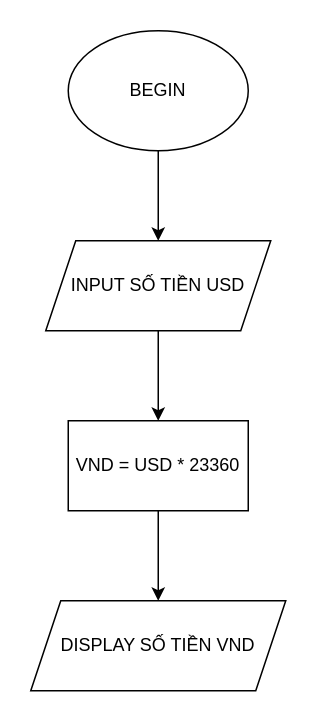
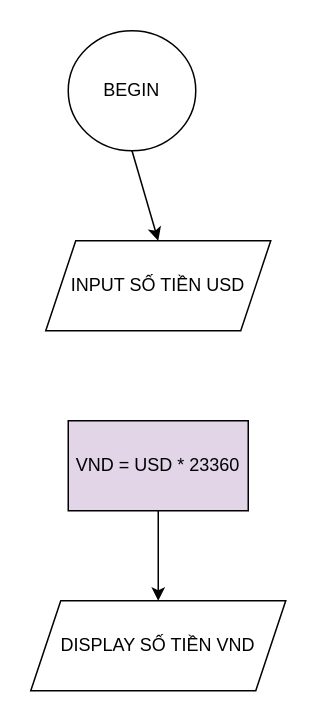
(158, 91) -> (132, 91)
(158, 371) -> none
(158, 466) -> (158, 466)
